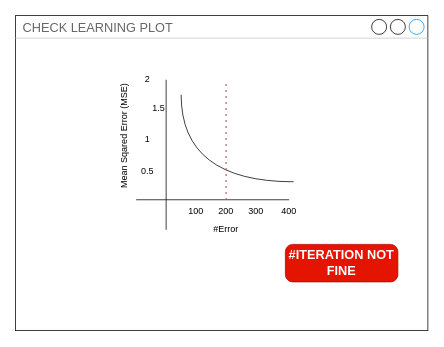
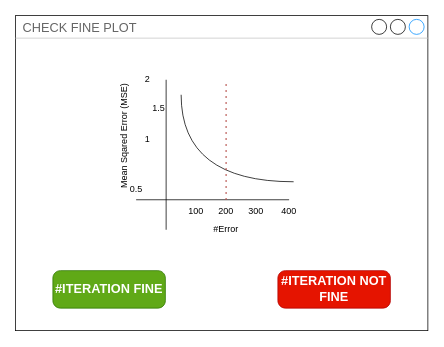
(87, 28) -> (73, 28)
(147, 170) -> (136, 189)
(342, 263) -> (334, 289)
none -> (109, 289)
